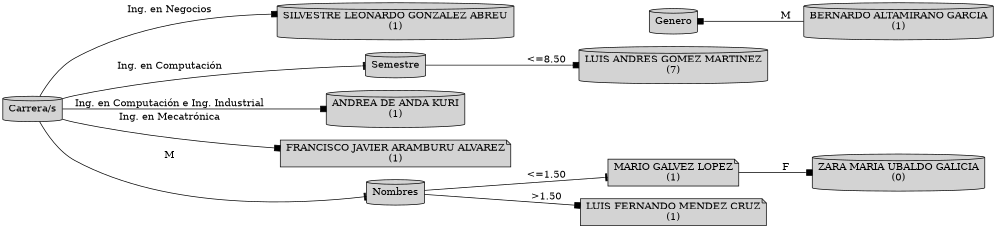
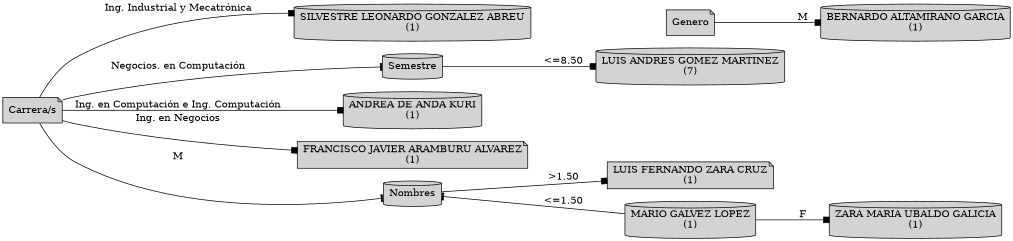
(170, 10) -> (178, 8)
(673, 21) -> (690, 23)
(754, 21) -> (764, 23)
(170, 66) -> (178, 66)
(170, 104) -> (178, 105)
(33, 109) -> (33, 110)
(170, 117) -> (178, 118)
(673, 173) -> (690, 220)
(899, 173) -> (915, 220)
(514, 184) -> (535, 205)
(673, 212) -> (690, 175)
